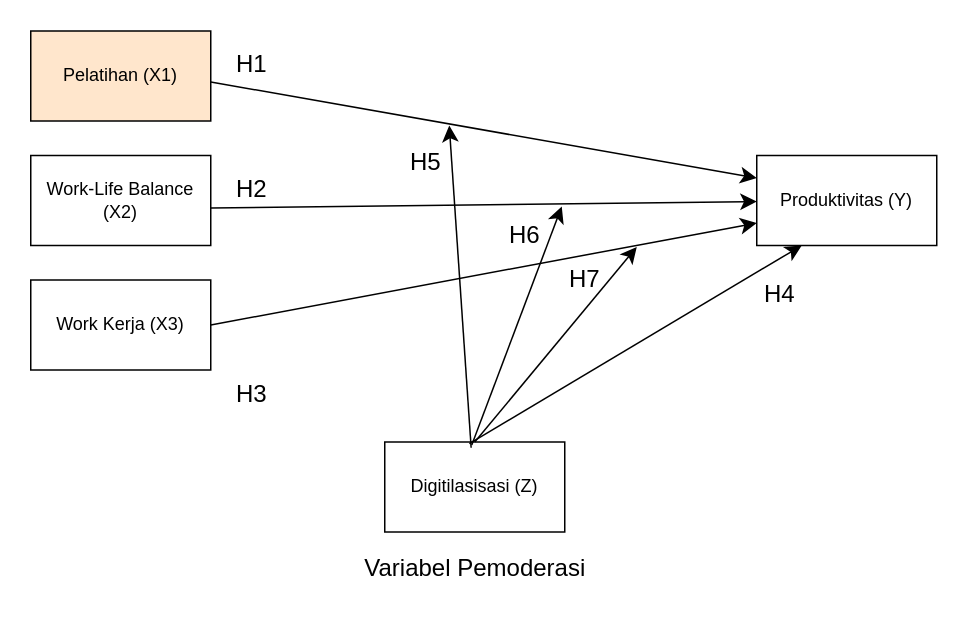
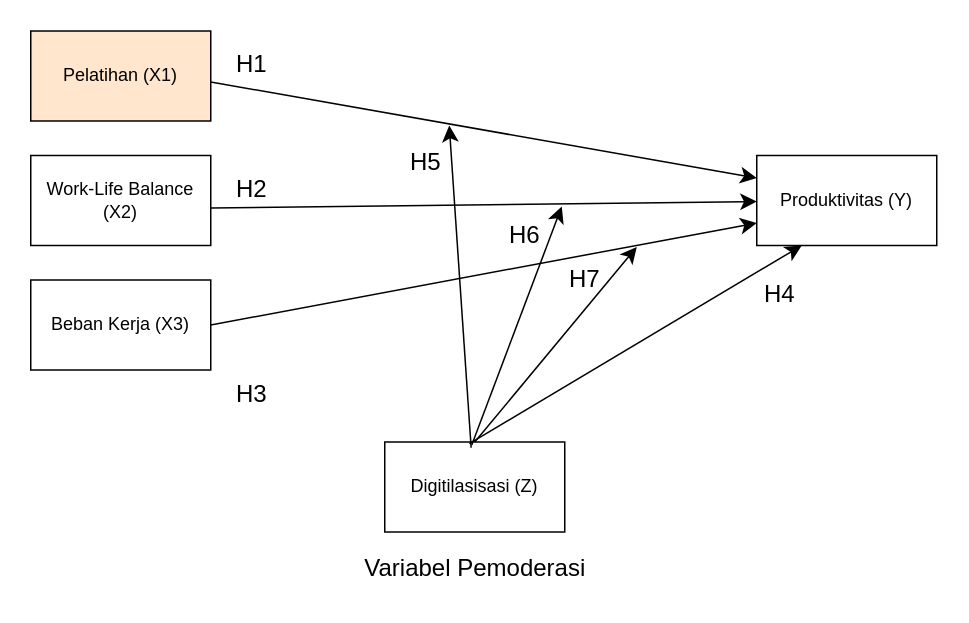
(121, 325) -> (121, 325)
